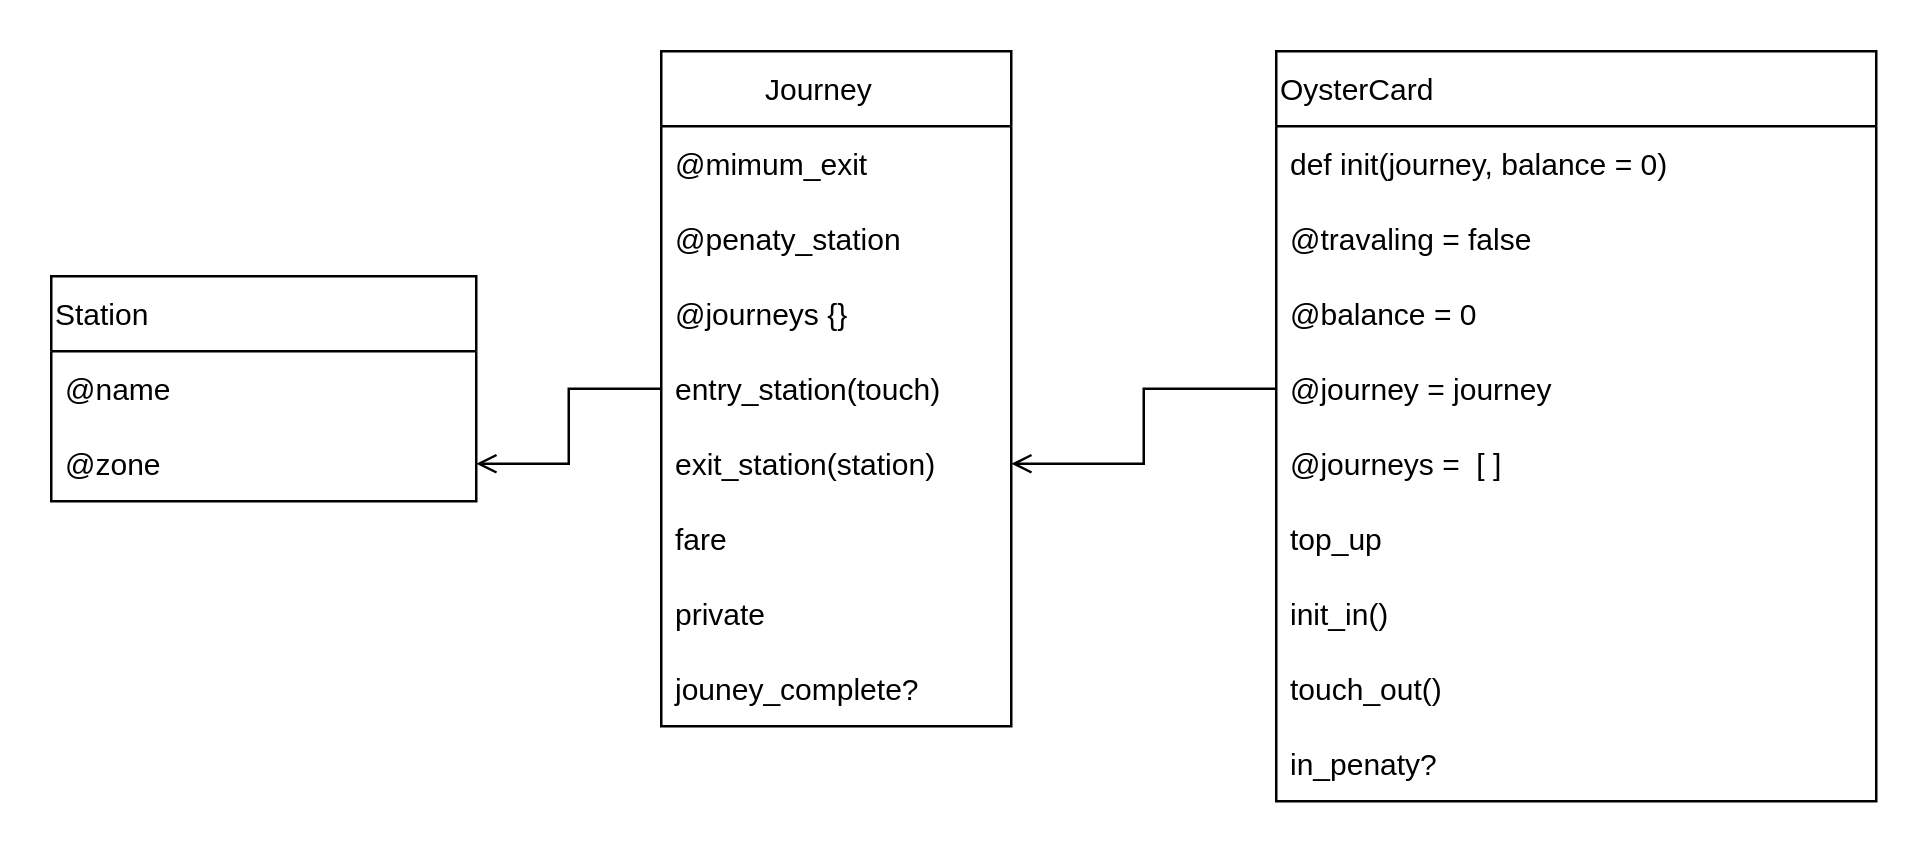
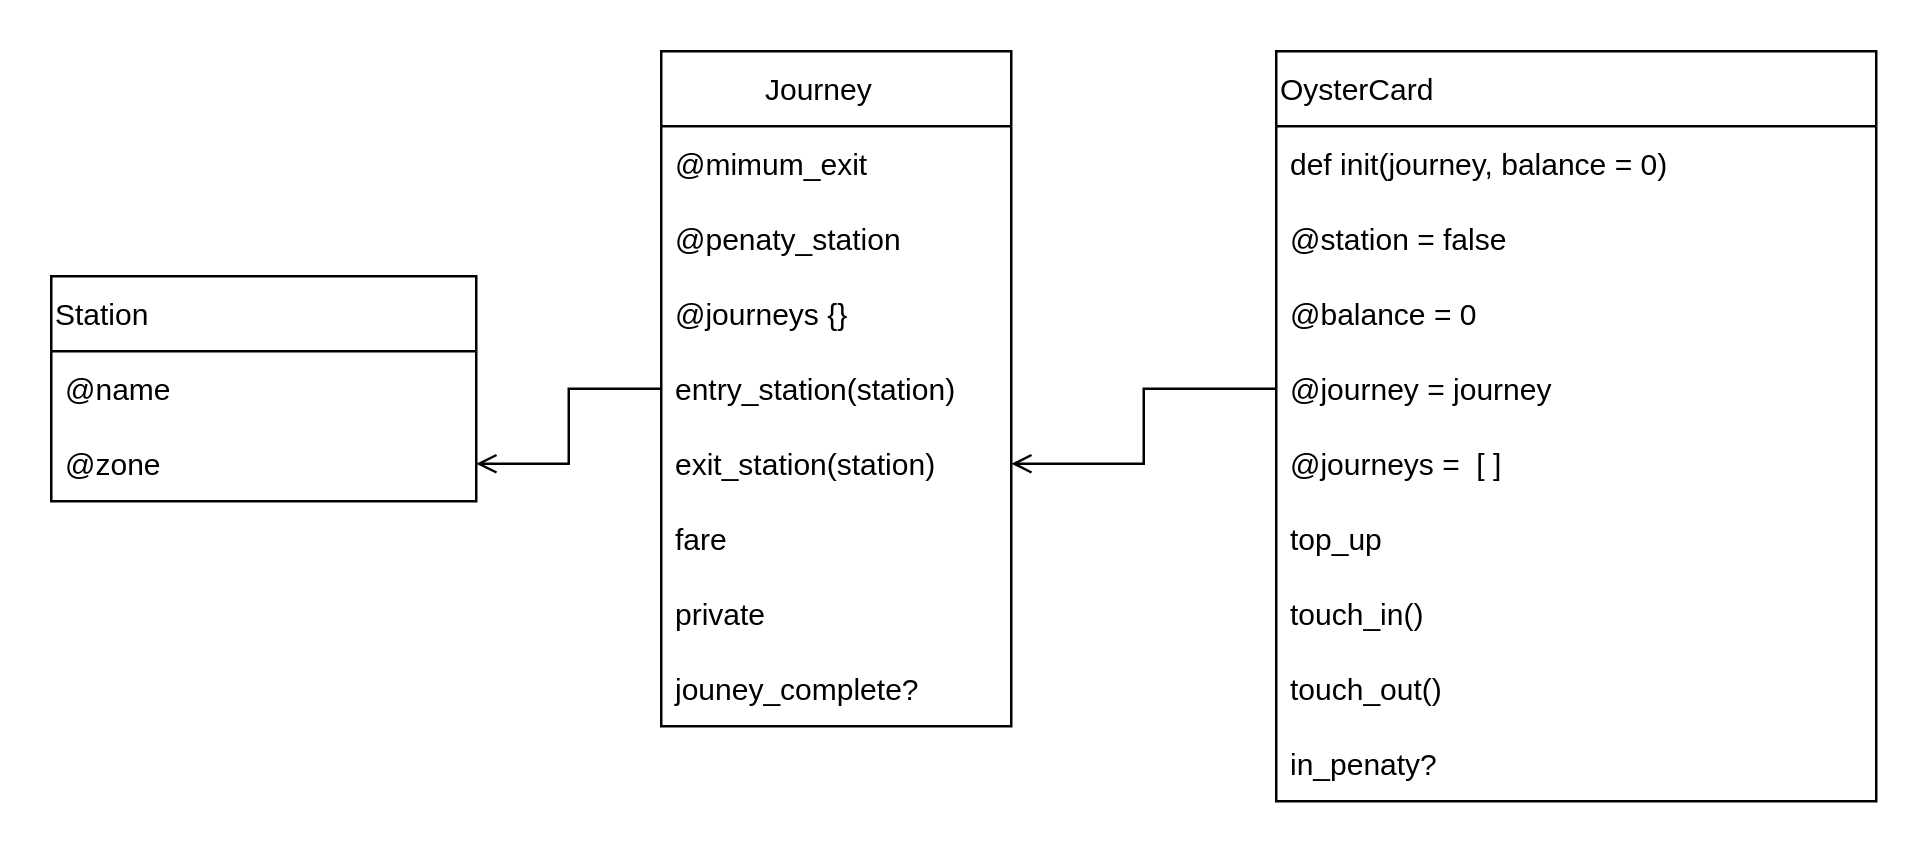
(1422, 240) -> (1409, 240)
(839, 390) -> (852, 390)
(1354, 615) -> (1370, 615)
